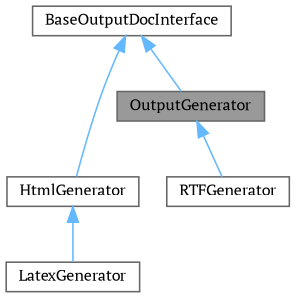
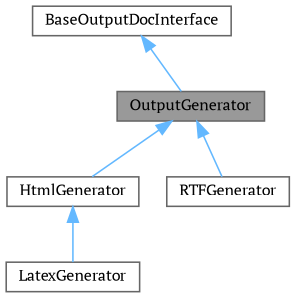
(95, 112) -> (126, 153)
